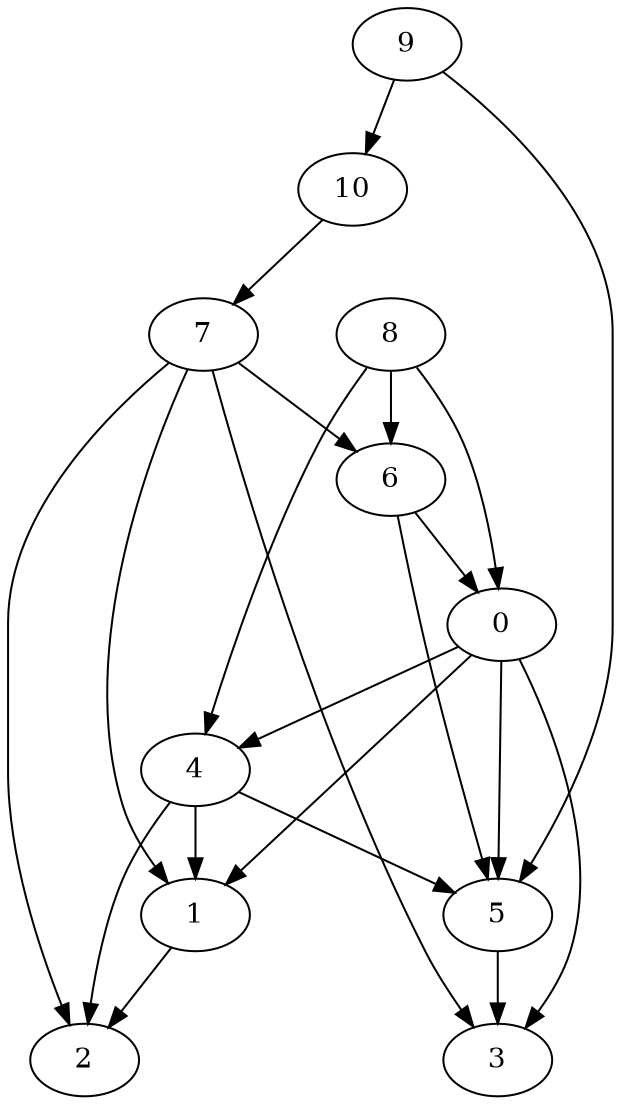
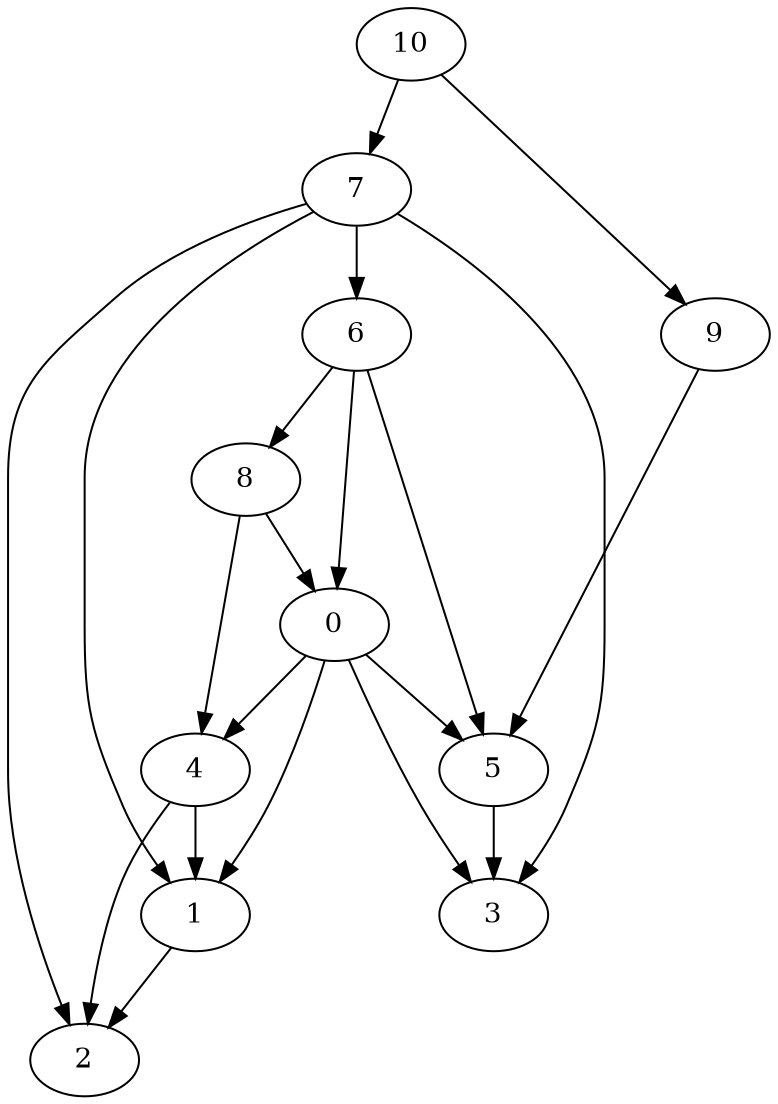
(384, 107) -> (556, 183)
(391, 397) -> (308, 399)
(337, 838) -> none
